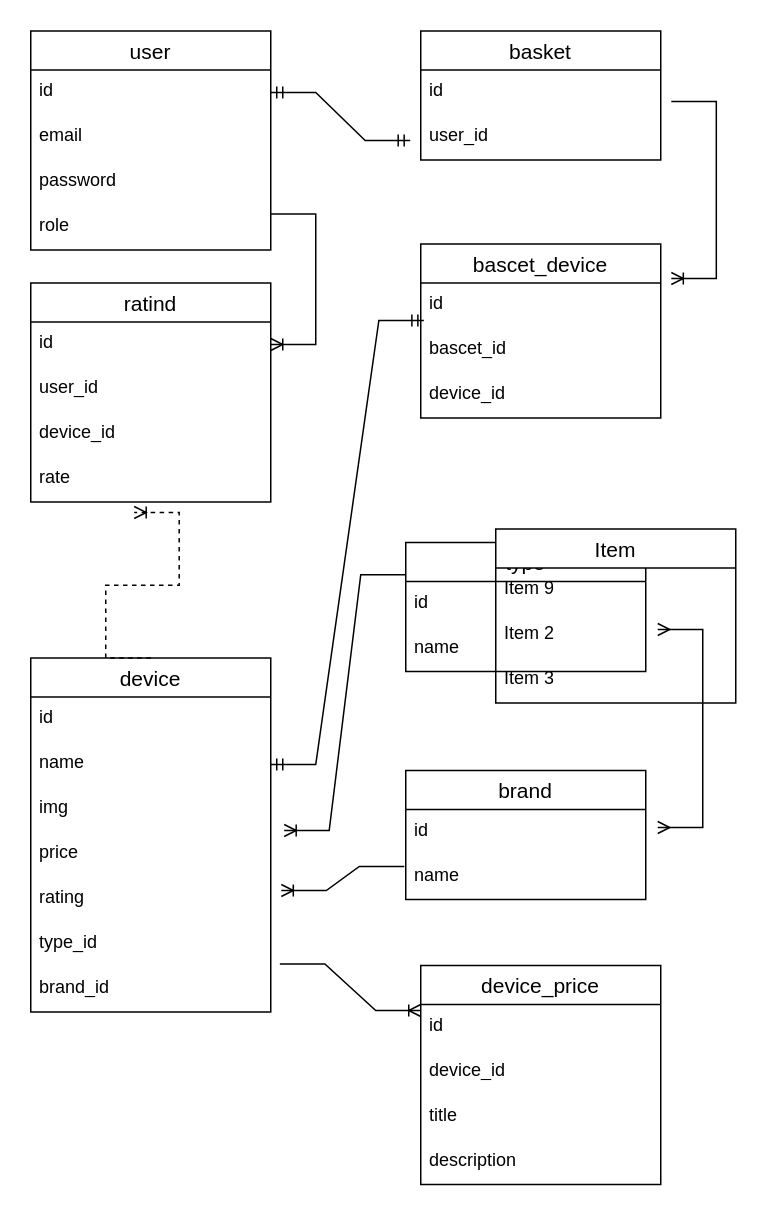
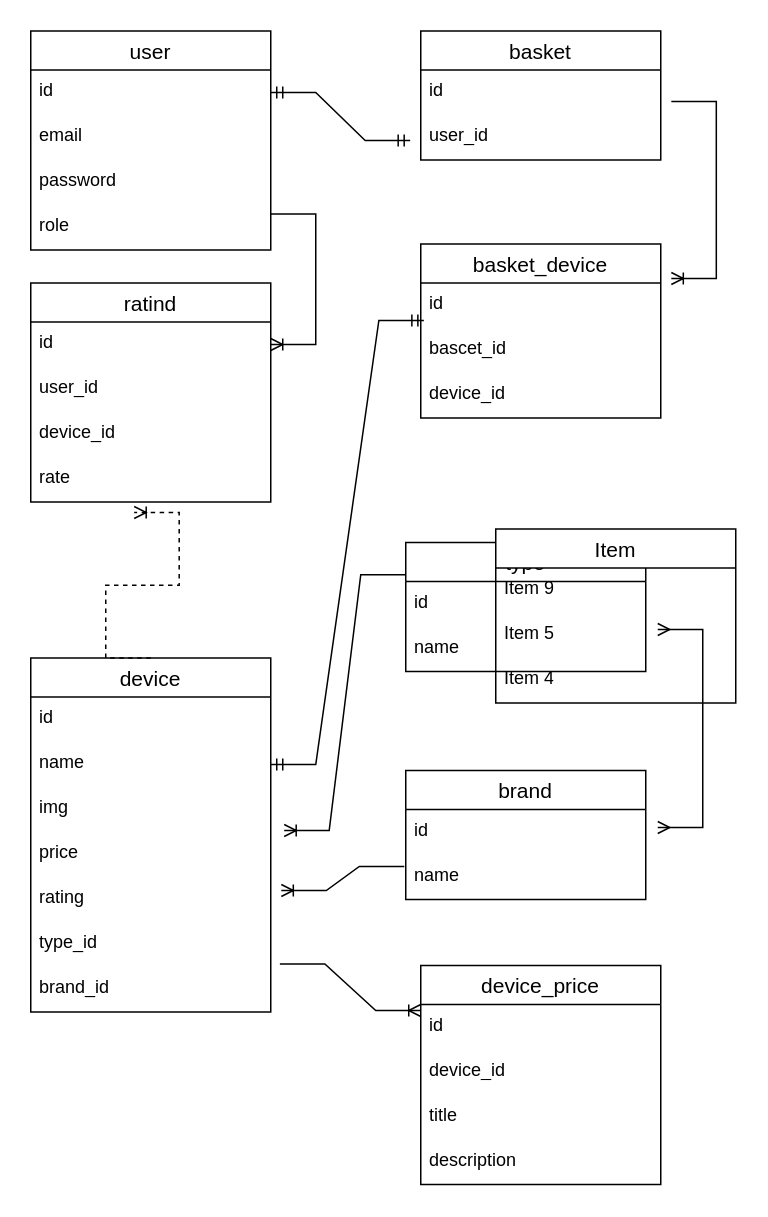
(540, 265) -> (540, 265)
(533, 634) -> (533, 634)
(533, 679) -> (533, 679)
